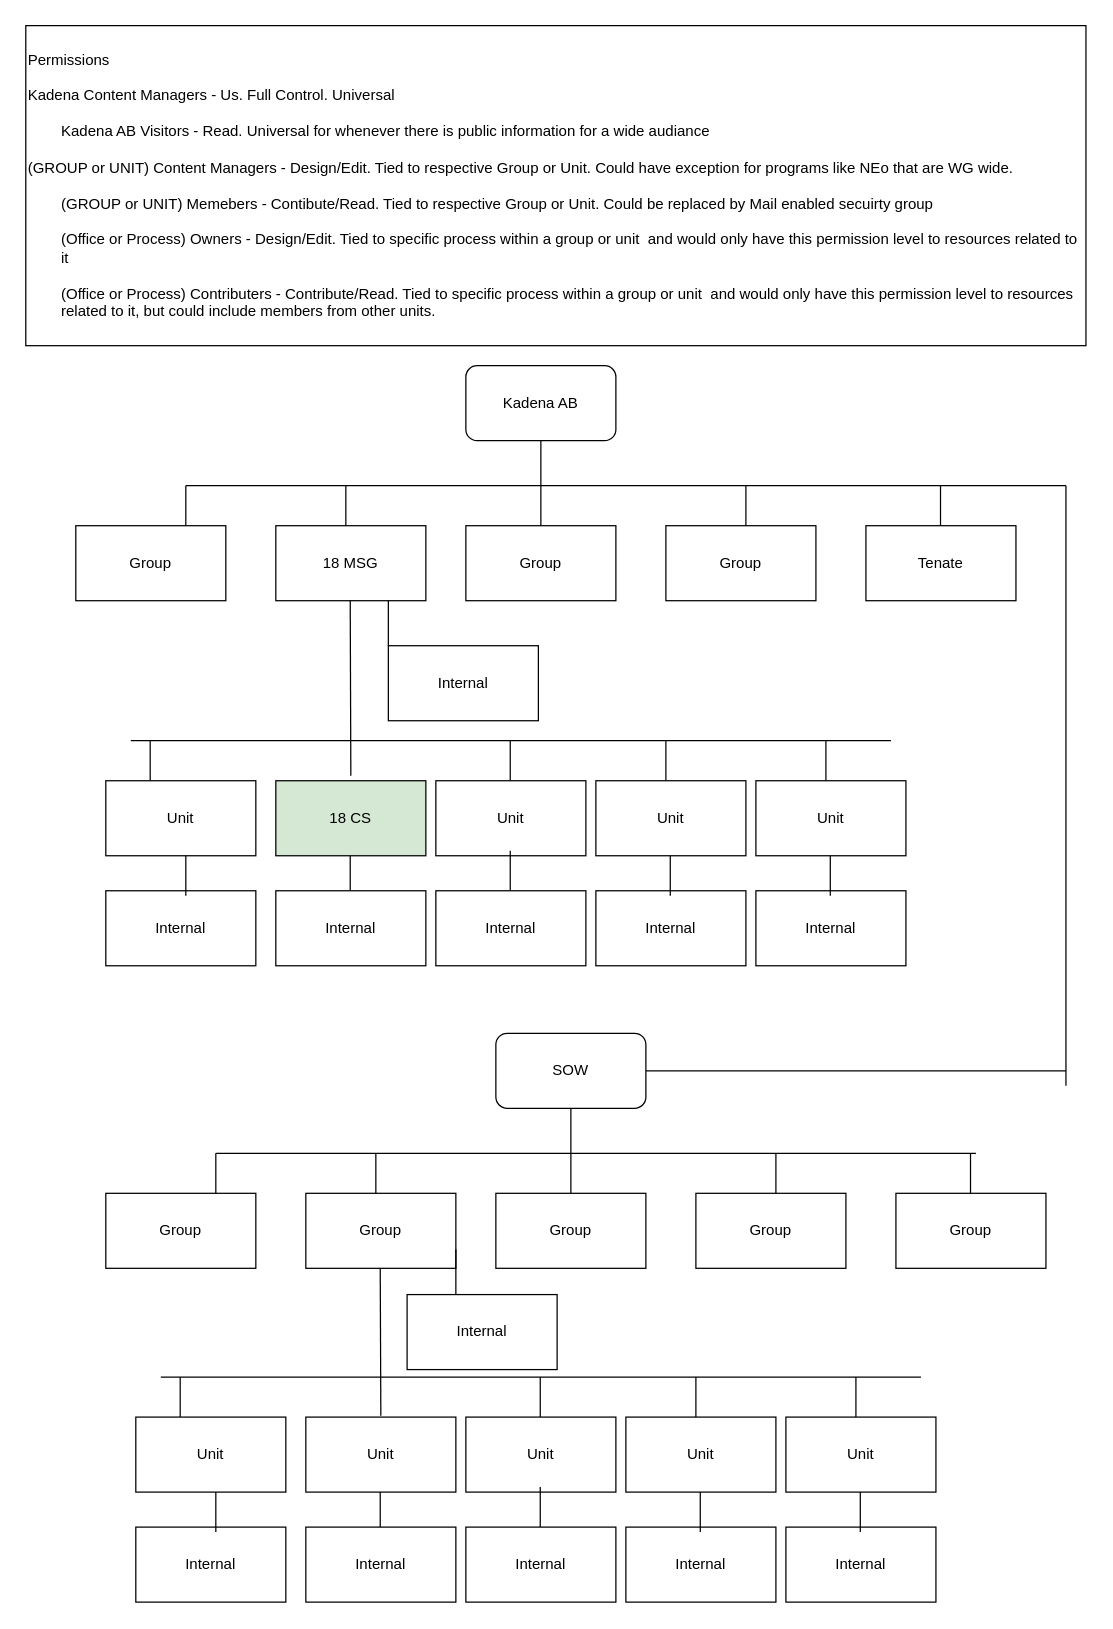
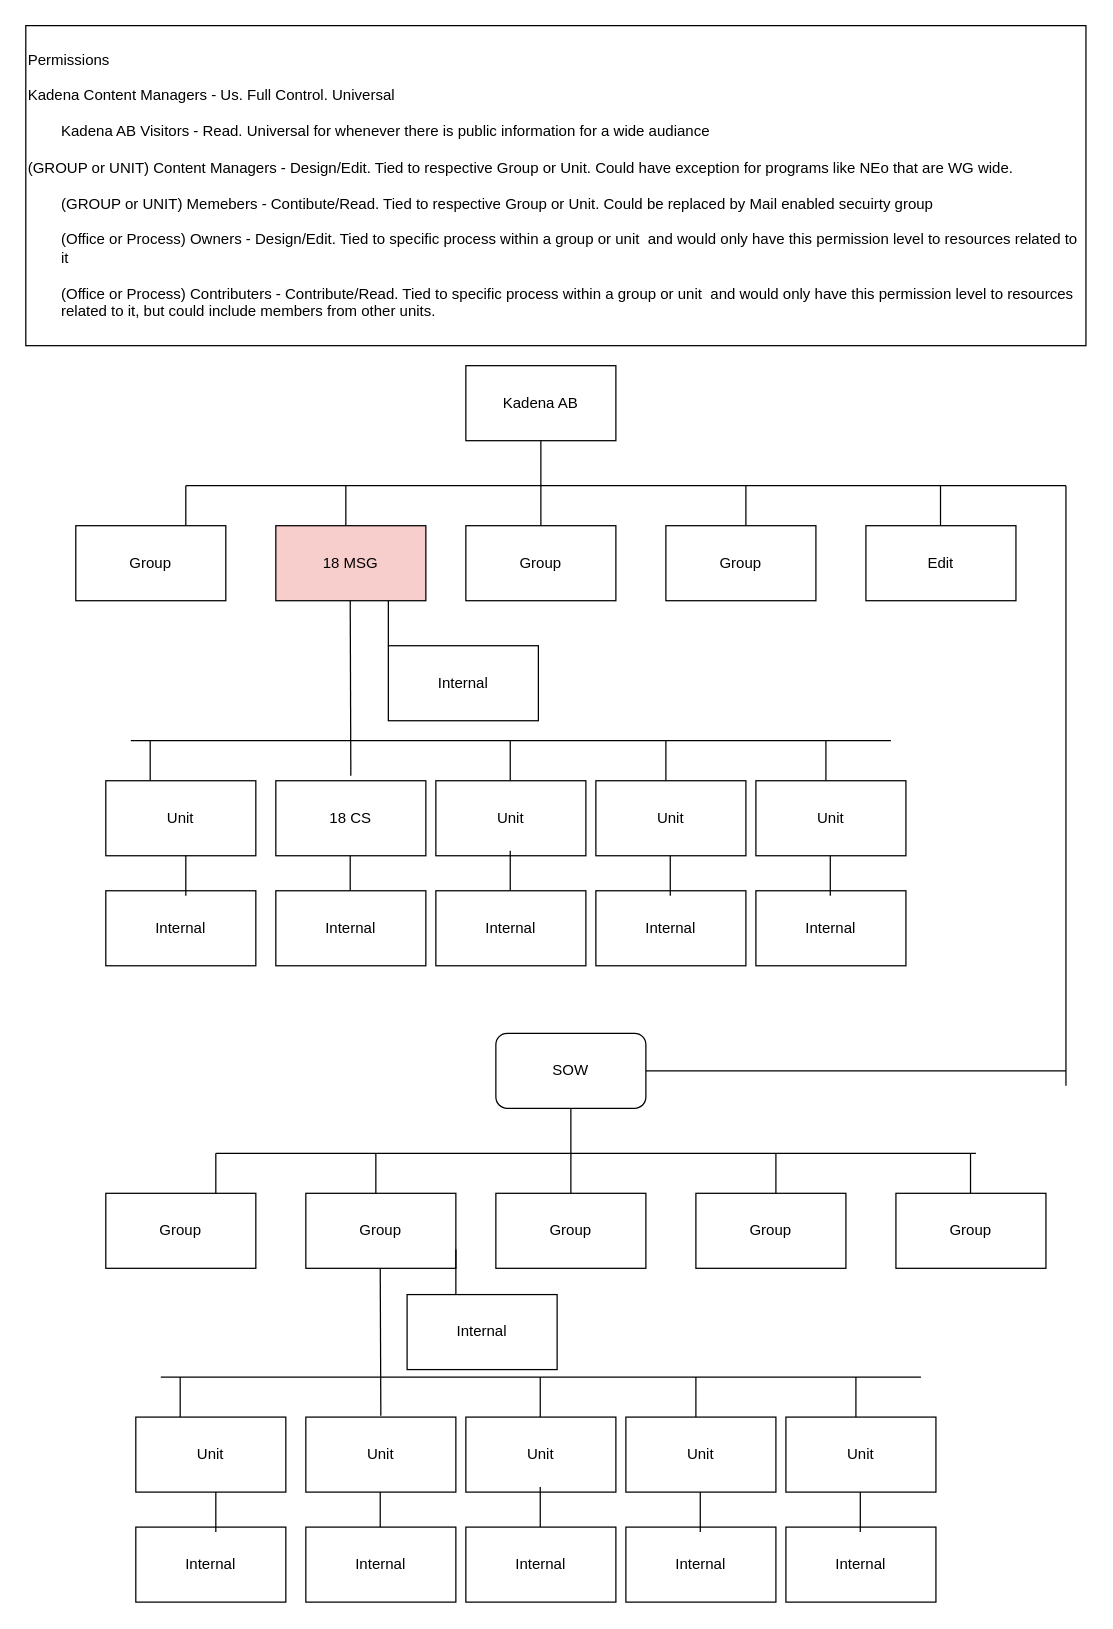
(541, 403) -> (541, 403)
(351, 563) -> (351, 563)
(941, 563) -> (941, 563)
(351, 818) -> (351, 818)
